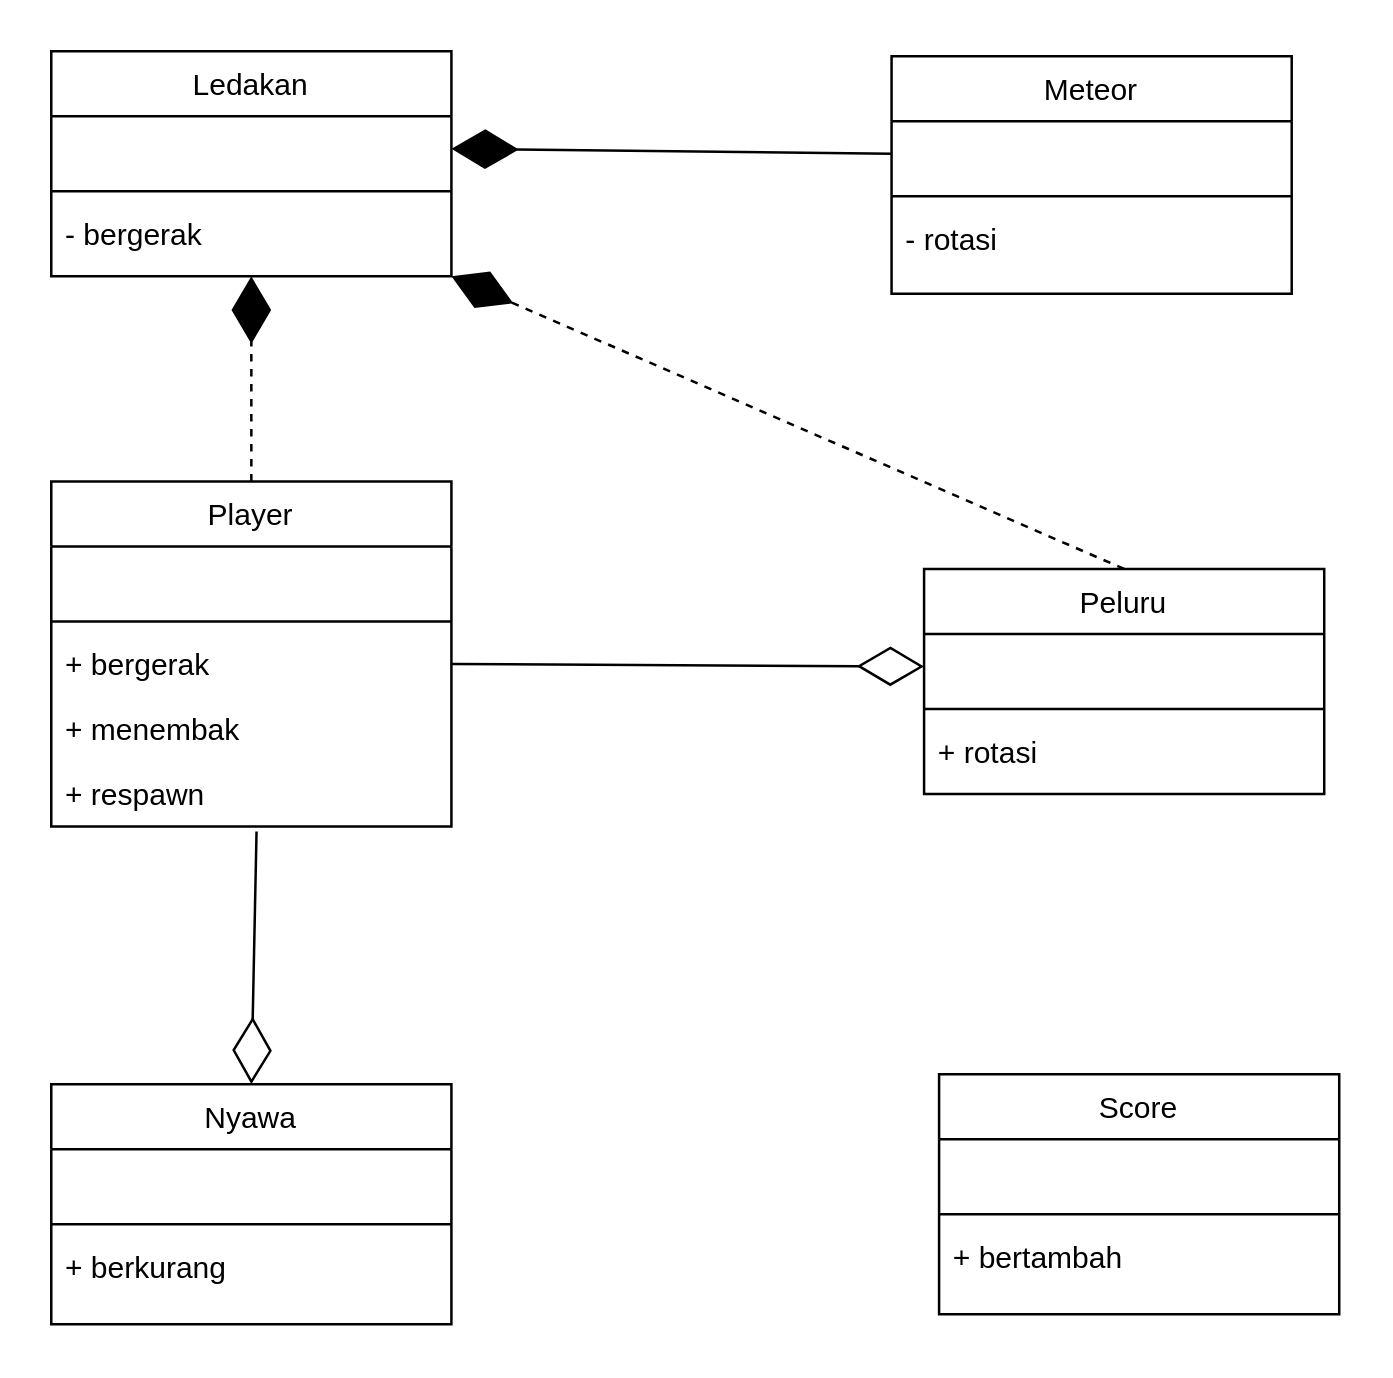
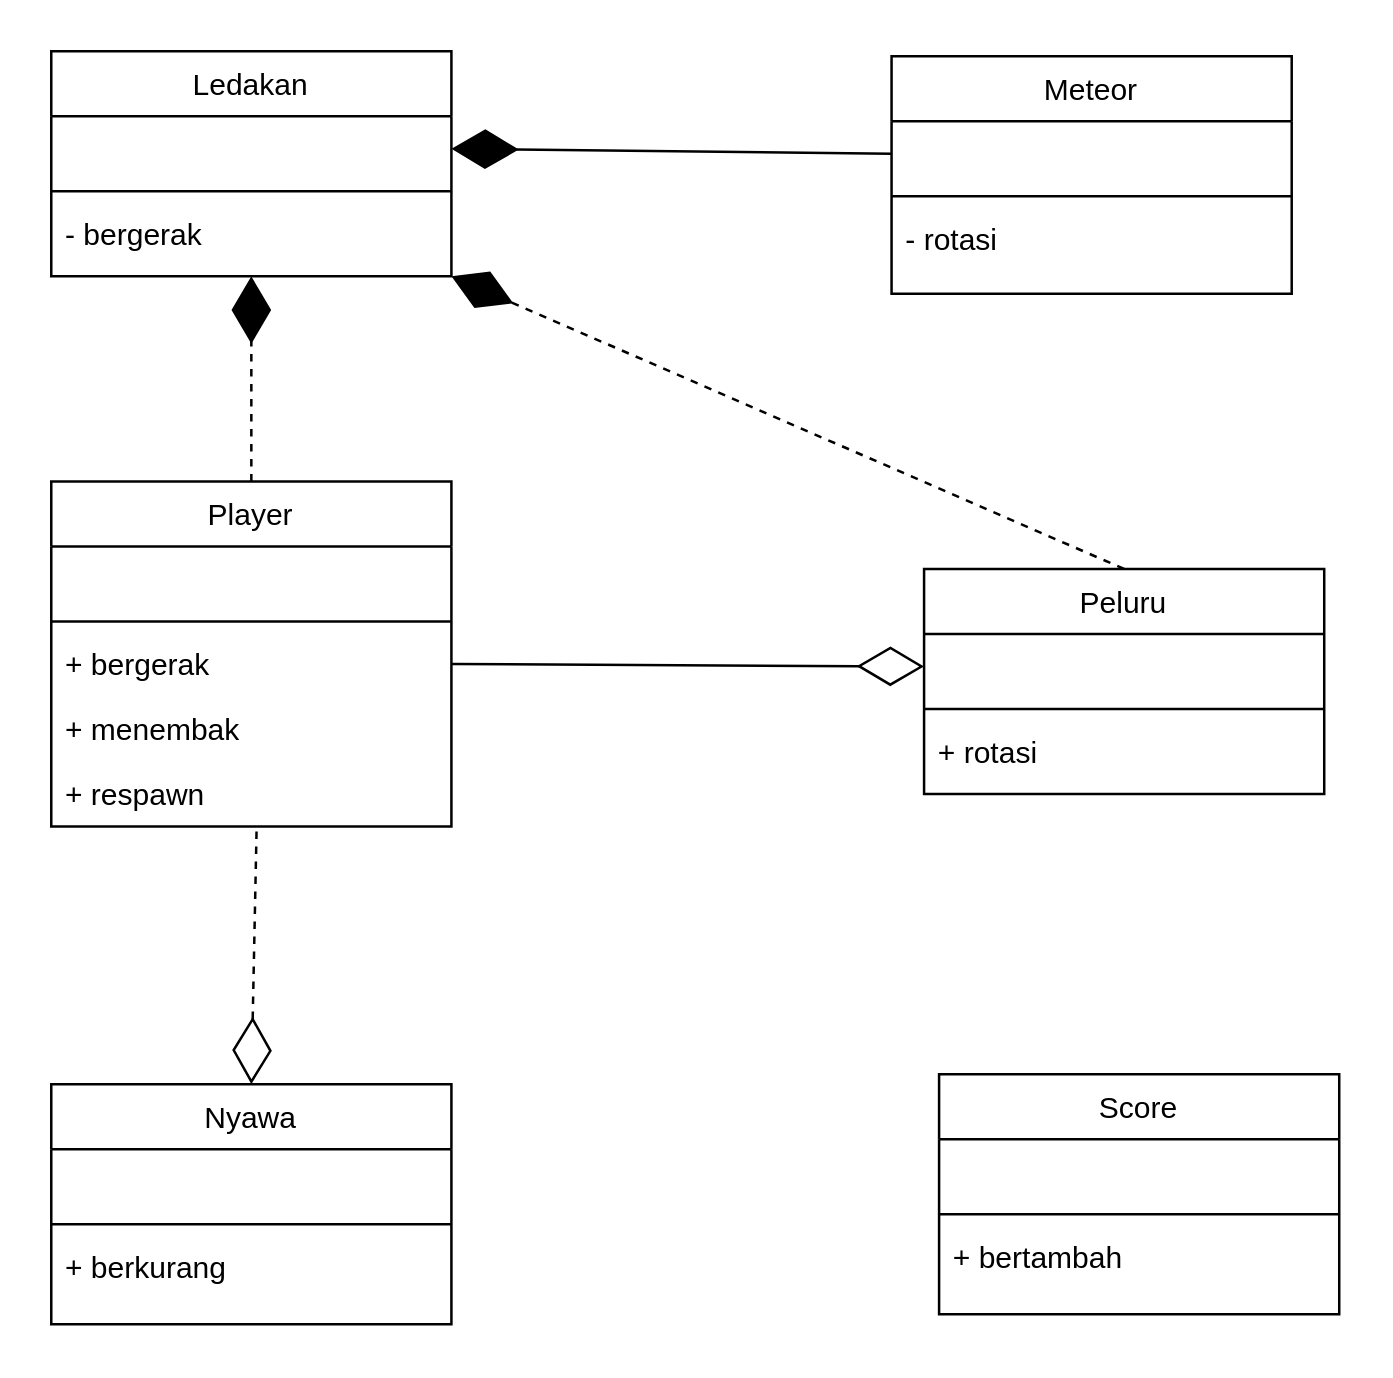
(254, 927) -> (254, 927)
